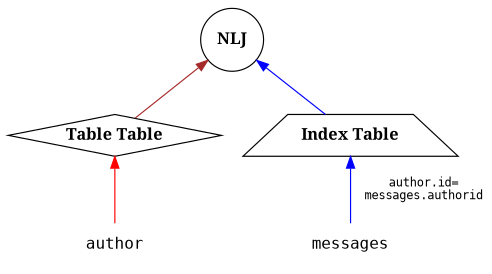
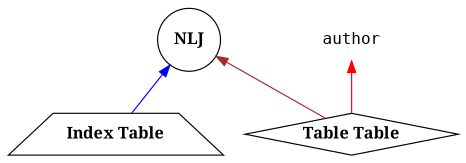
(115, 196) -> (352, 93)
(351, 245) -> none
